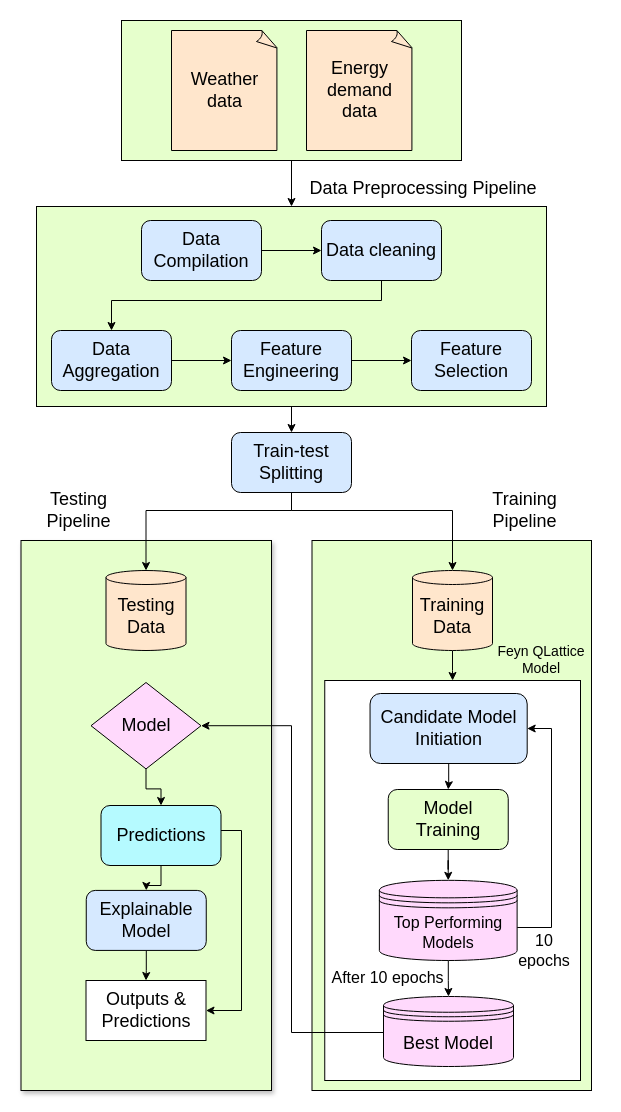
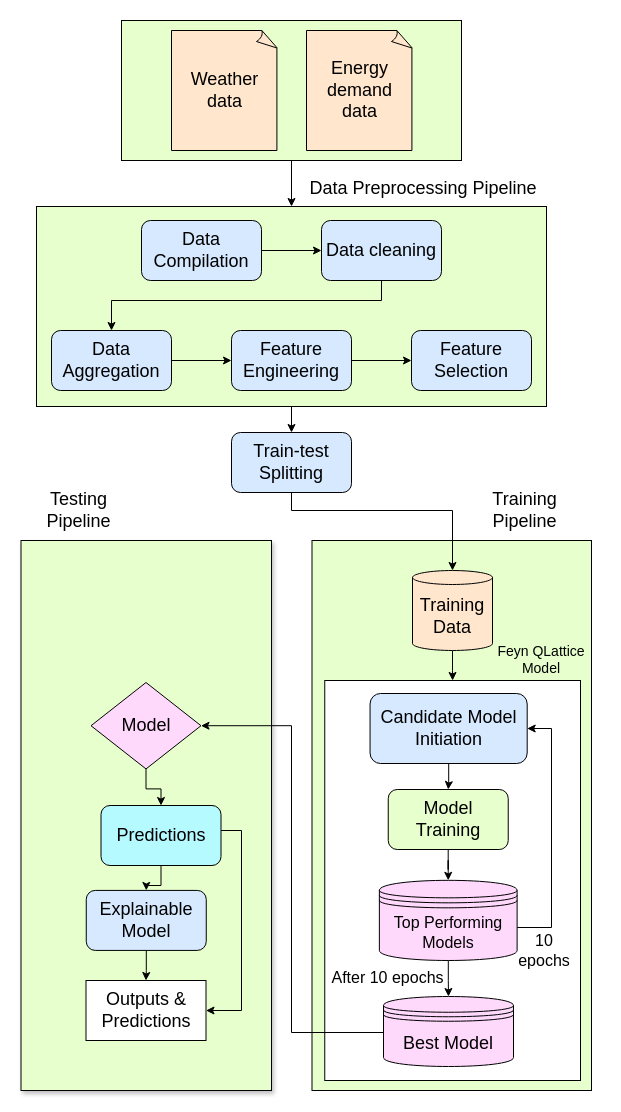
(191, 511) -> none
(146, 611) -> none
